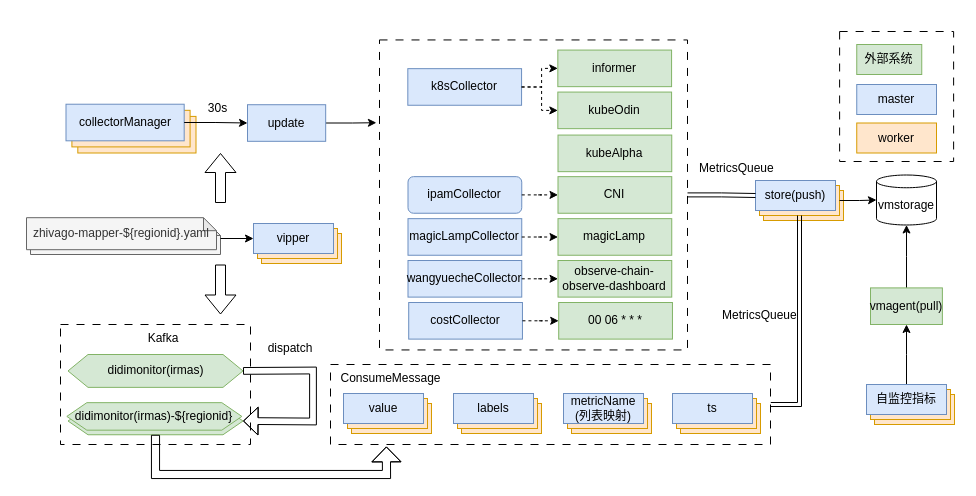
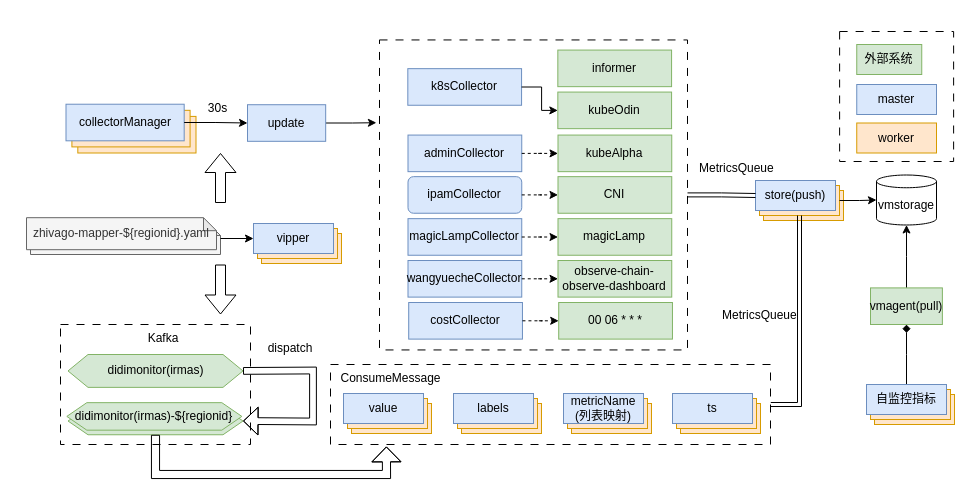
(542, 73) -> none
(542, 103) -> (542, 103)
none -> (465, 153)
none -> (540, 153)
(907, 332) -> (907, 333)
